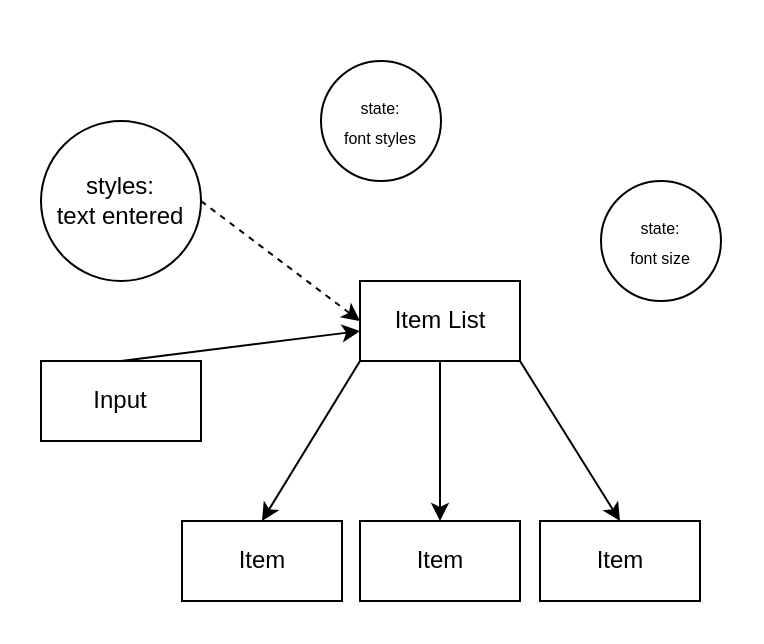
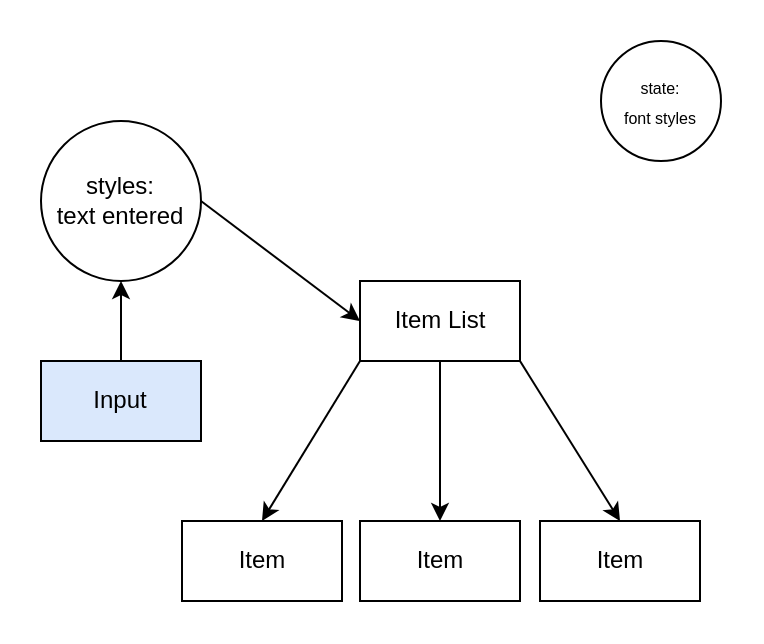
(381, 121) -> (661, 101)
(661, 241) -> none
(275, 257) -> (275, 257)
(234, 347) -> (121, 328)
(121, 401) -> (121, 401)
